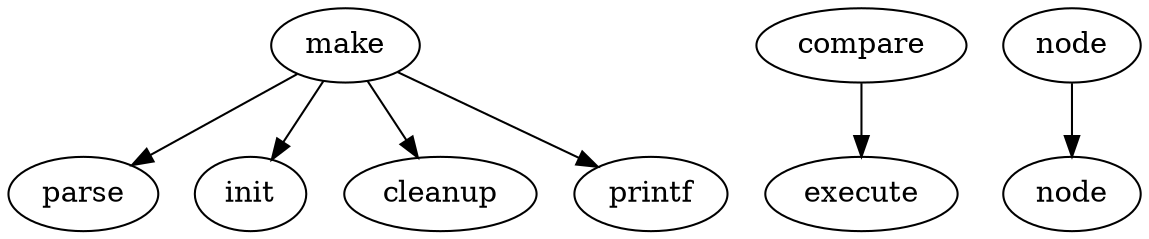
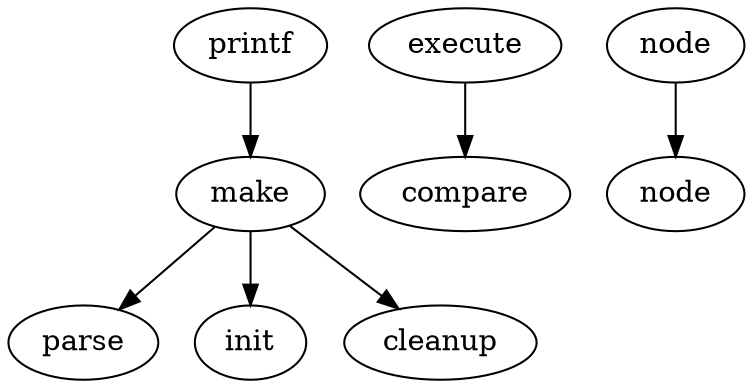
(861, 110) -> (465, 110)
(488, 115) -> (251, 110)
